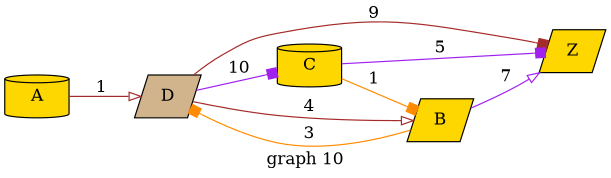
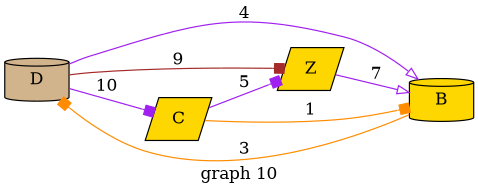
(309, 65) -> (179, 119)
(501, 94) -> (366, 82)
(37, 96) -> none
(168, 96) -> (37, 80)
(296, 117) -> (241, 22)
(440, 120) -> (442, 100)
